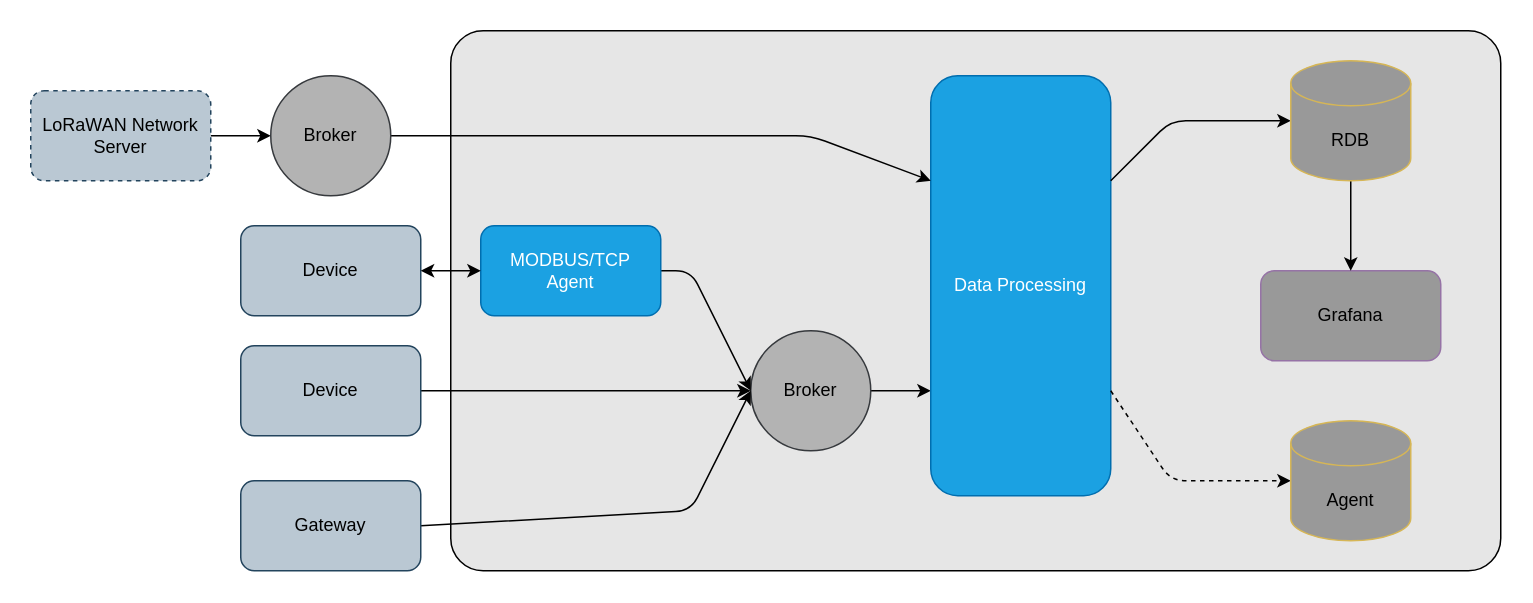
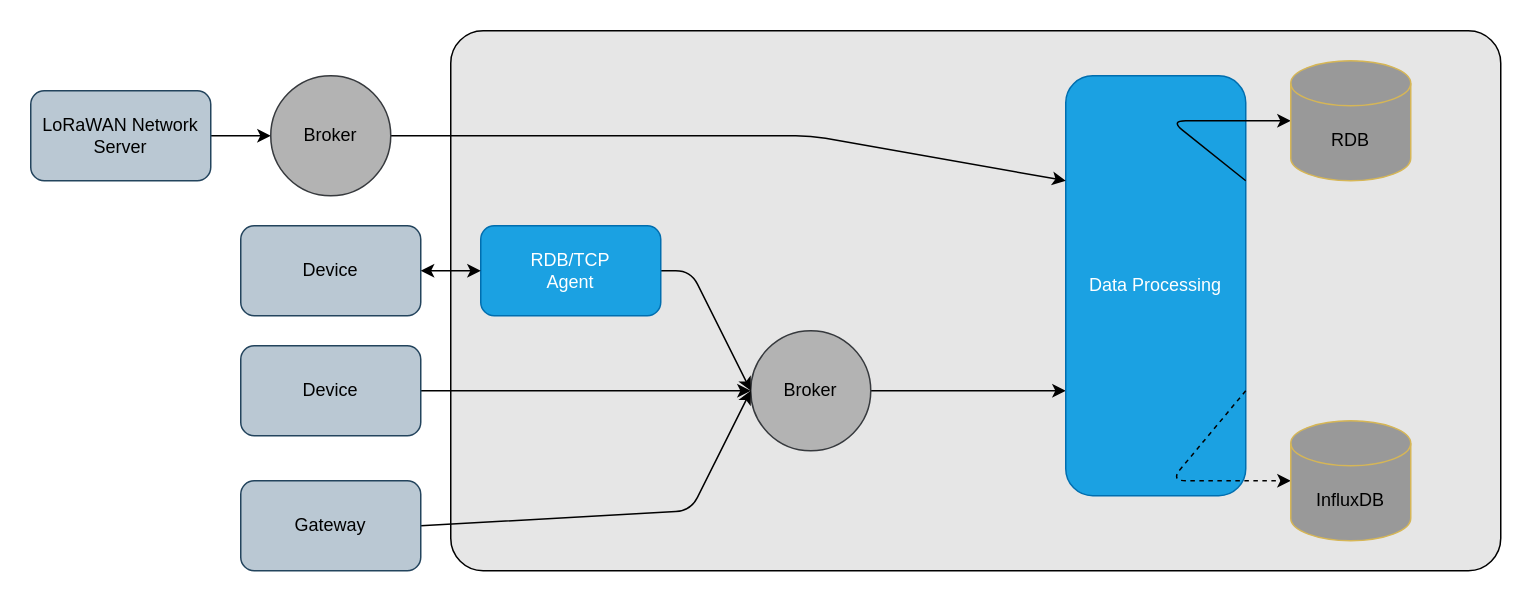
(121, 136) -> (121, 136)
(1351, 221) -> none
(571, 271) -> (571, 271)
(1021, 286) -> (1156, 286)
(1351, 316) -> none
(1351, 500) -> (1351, 500)
